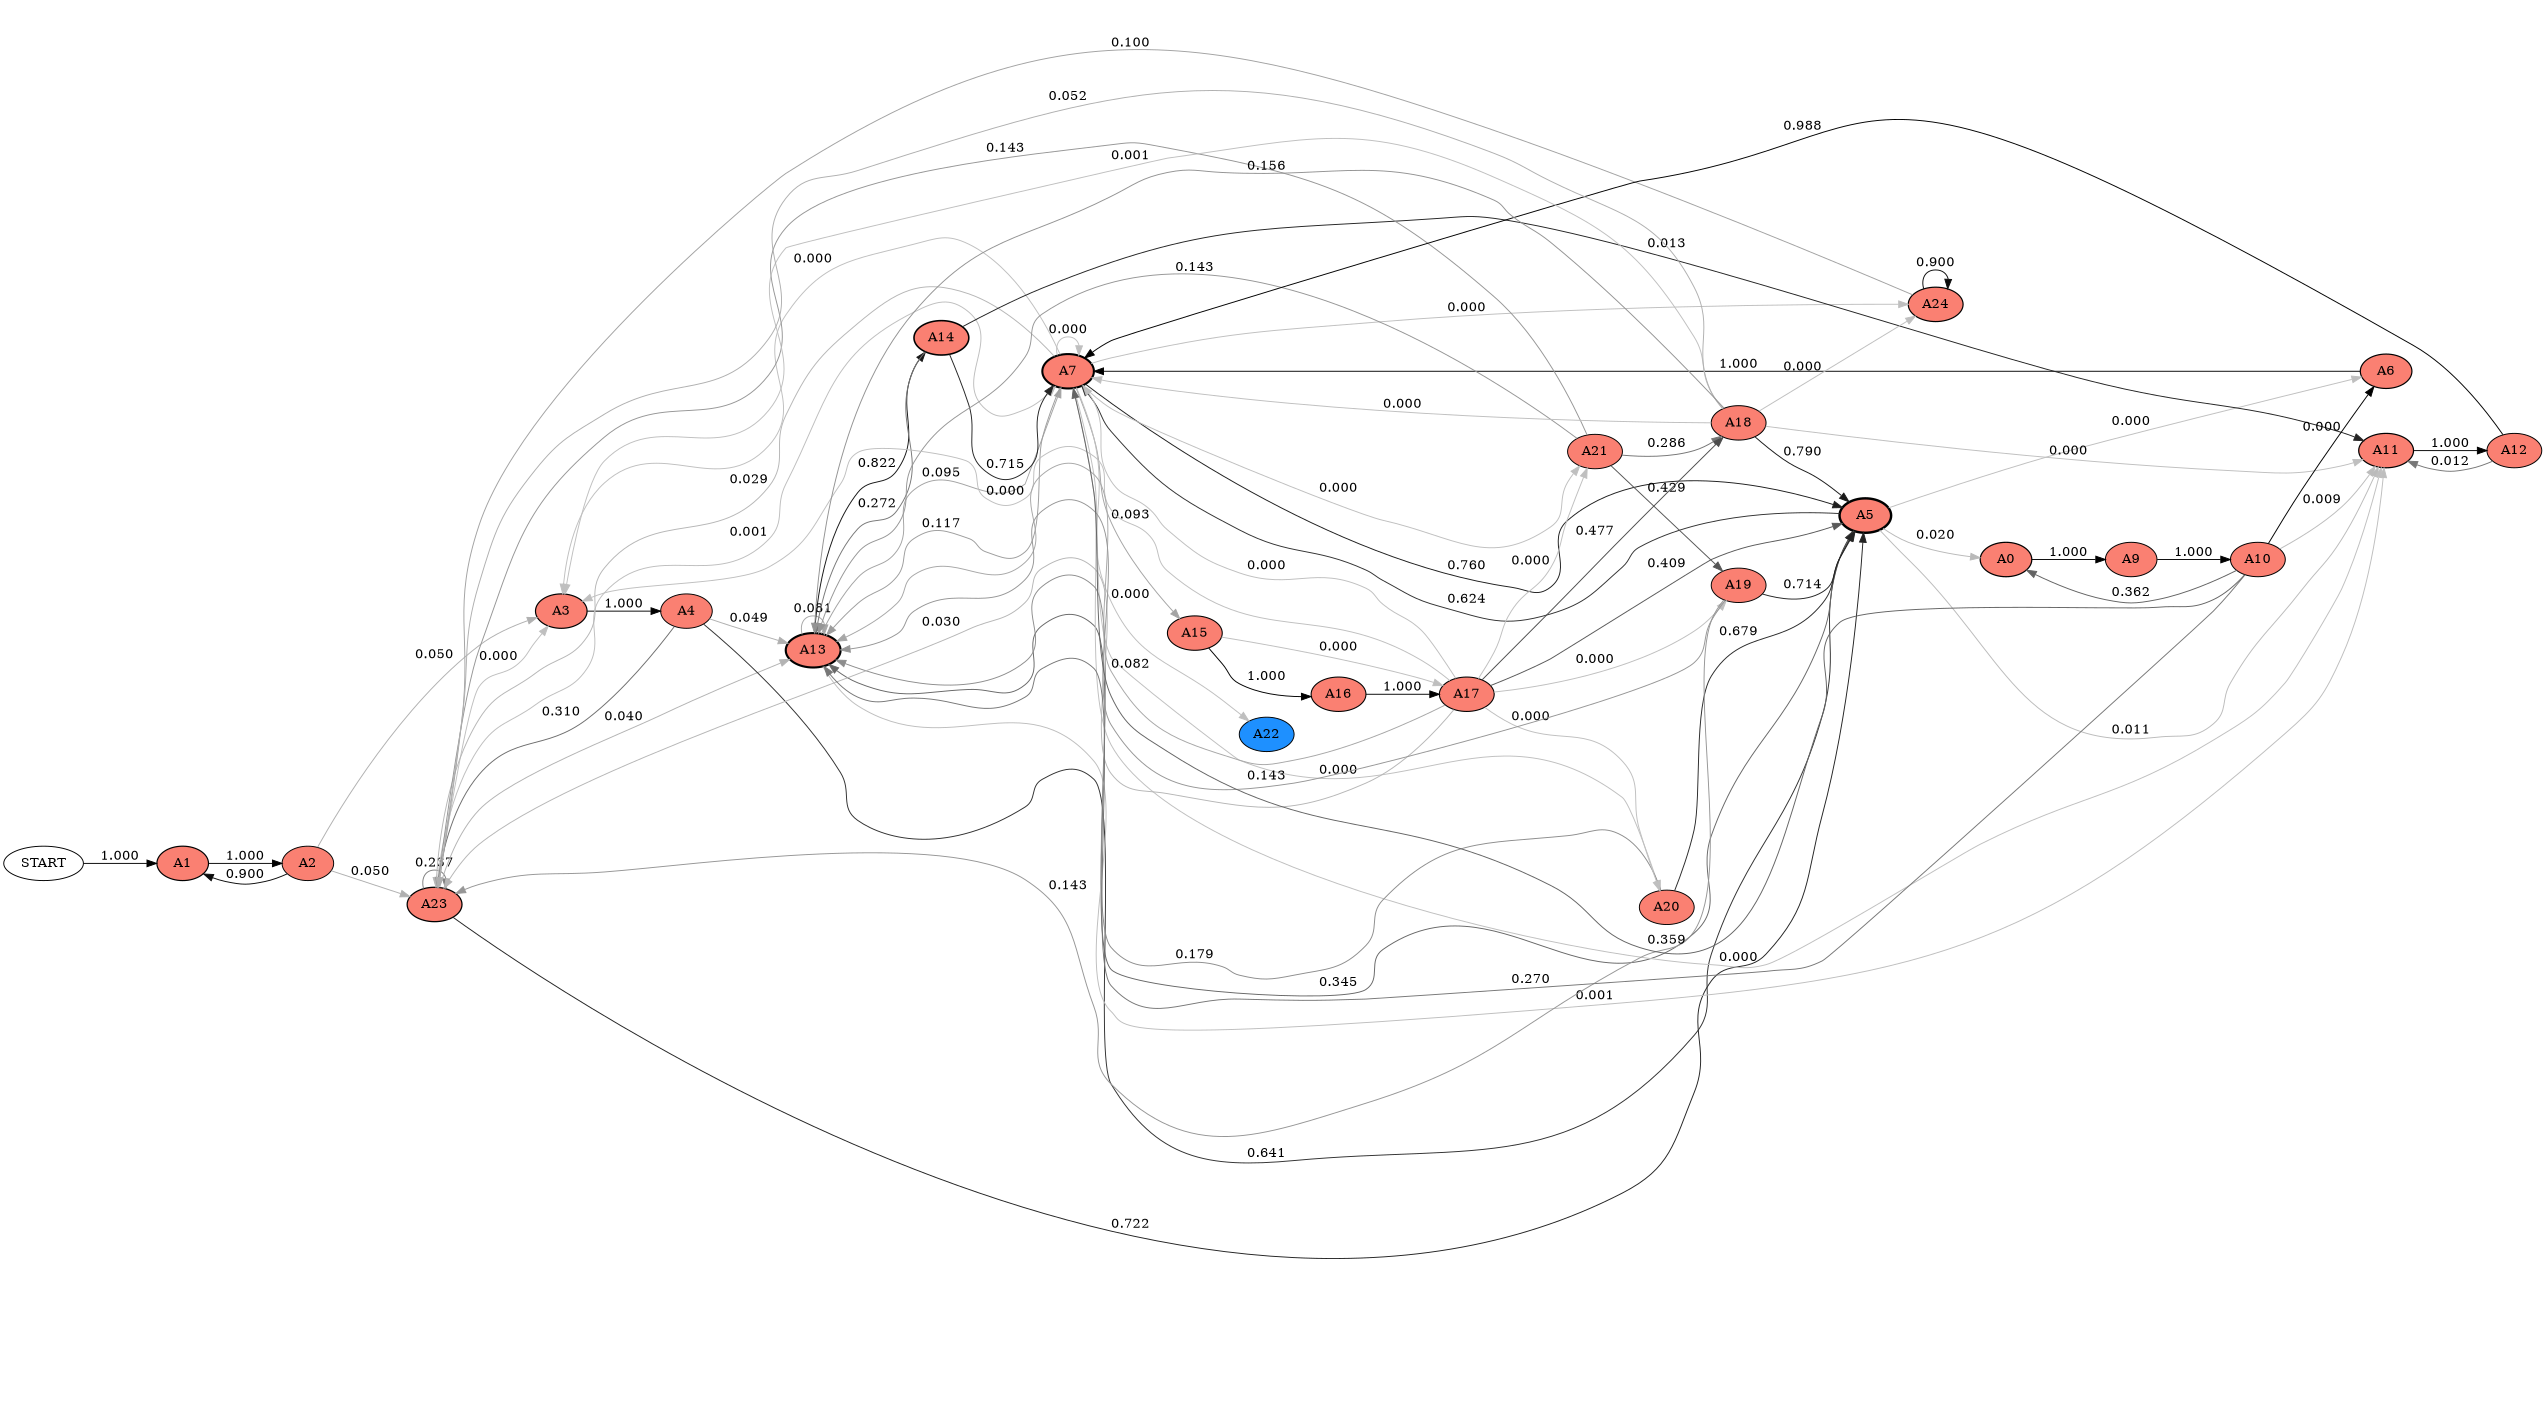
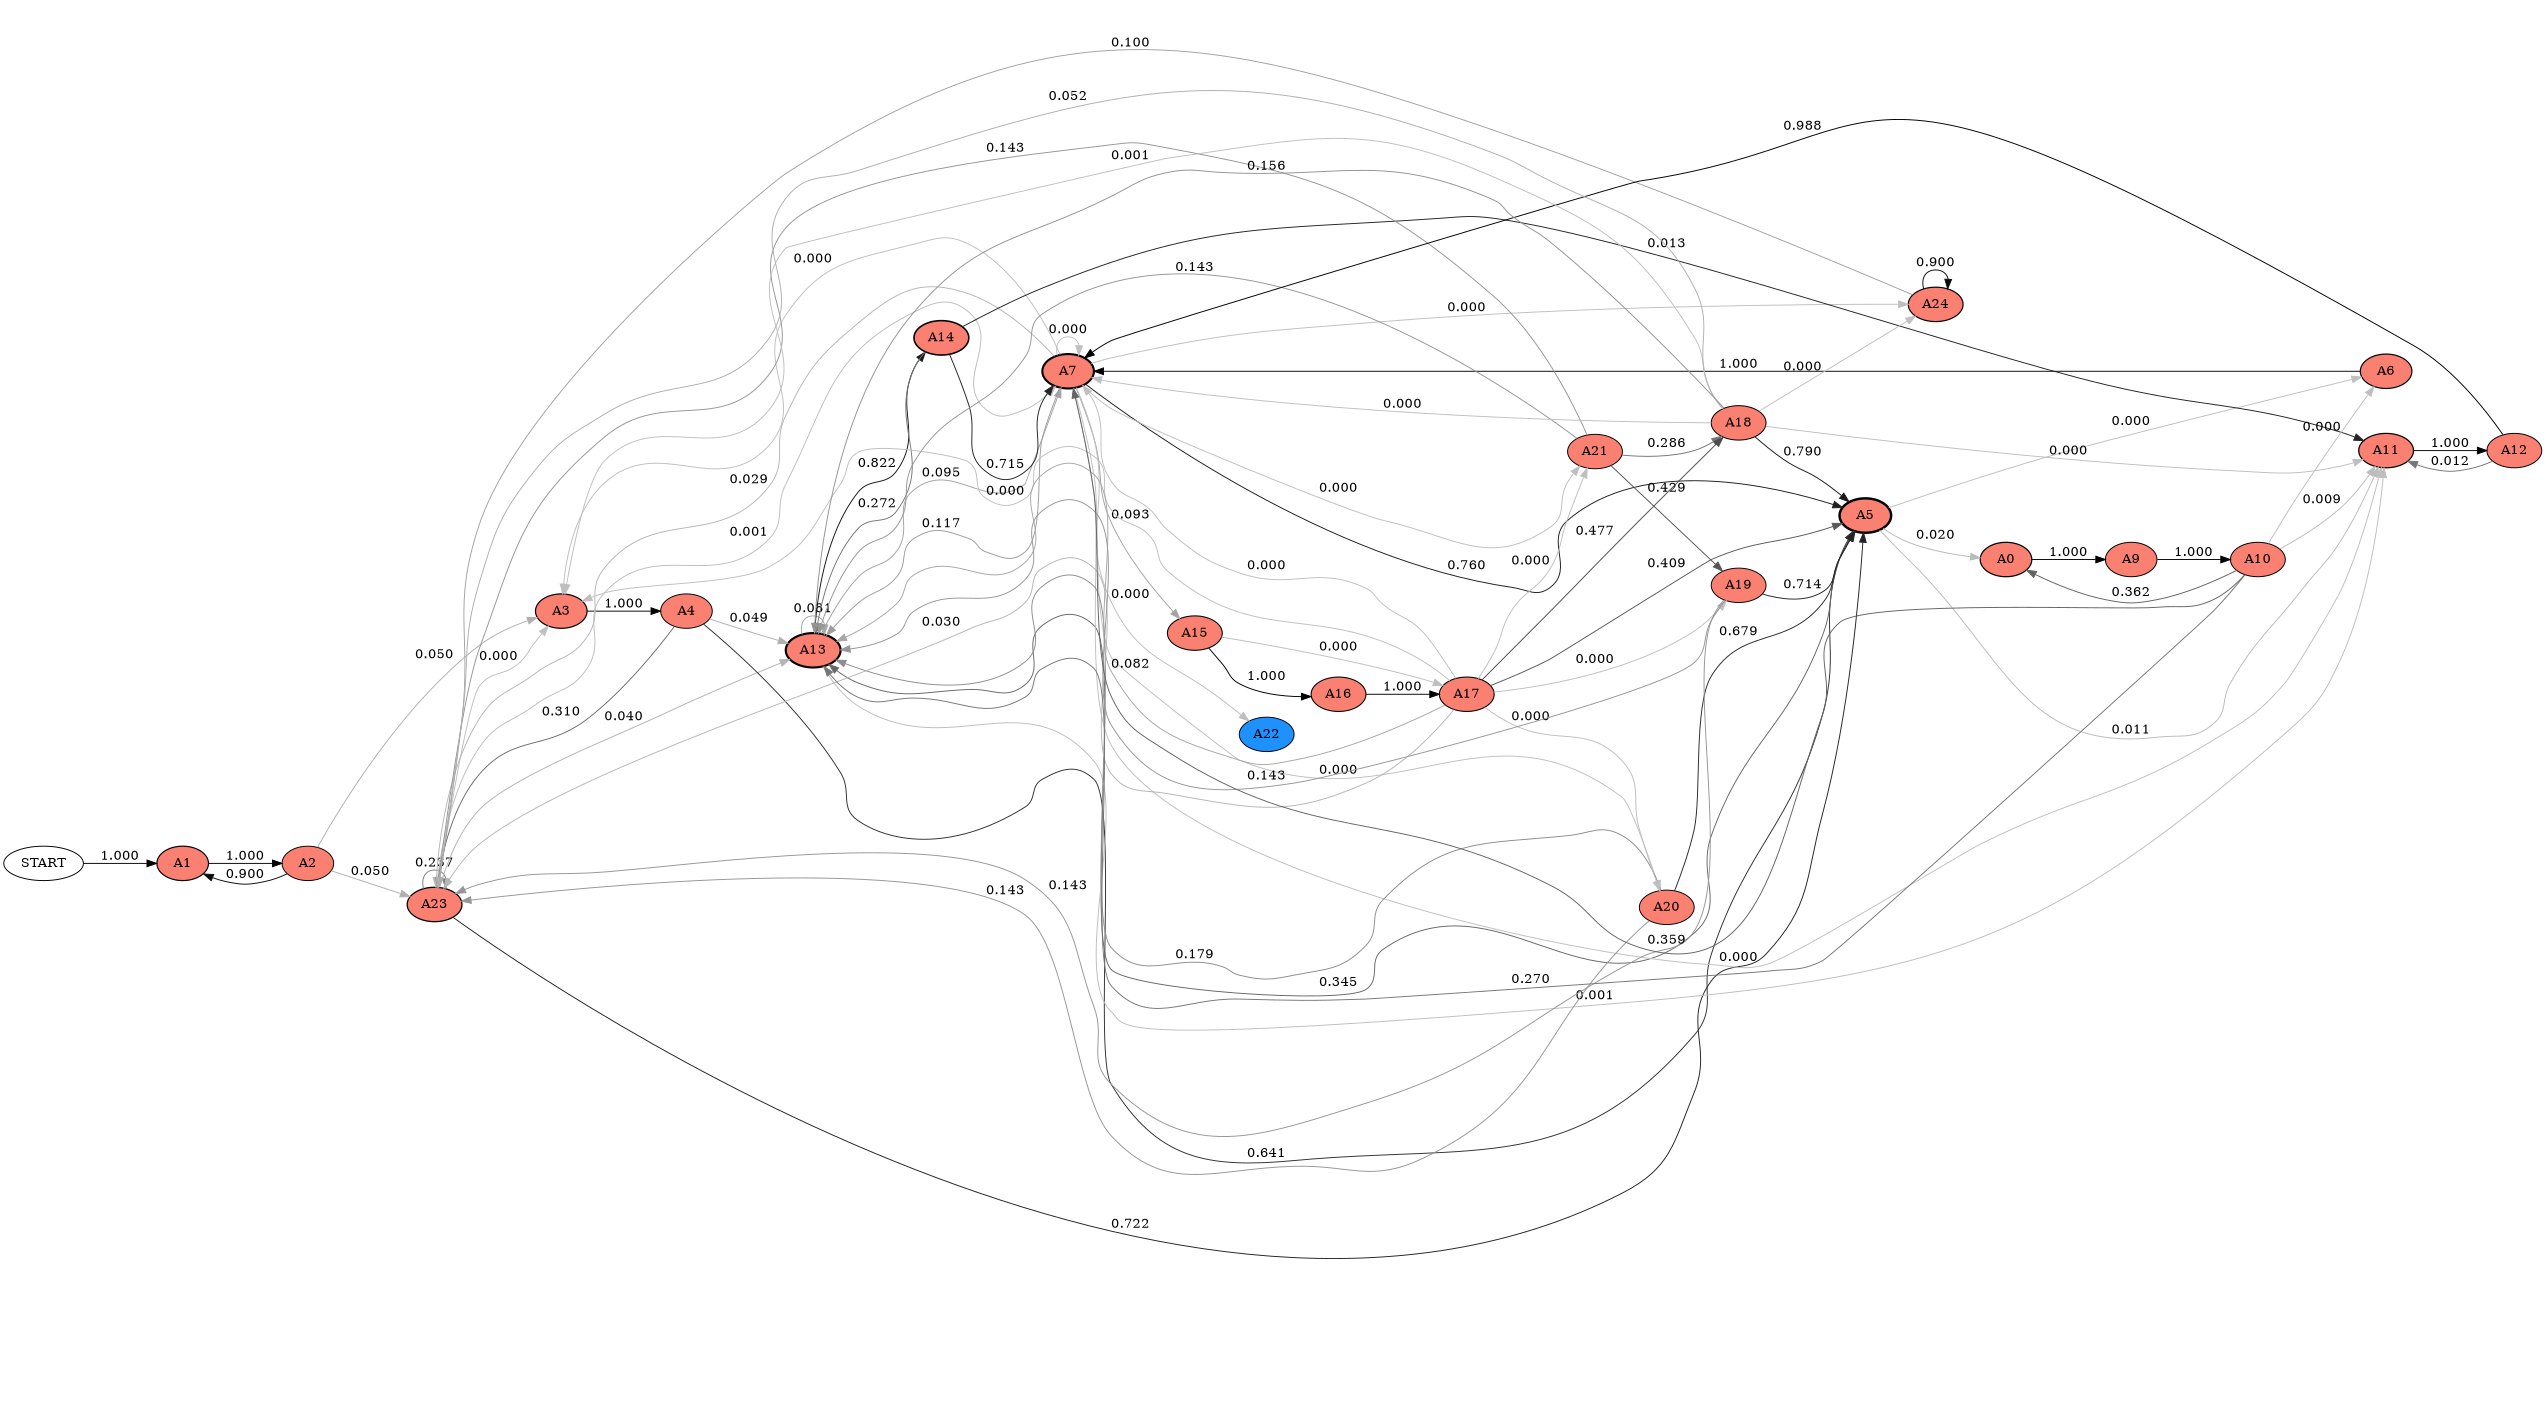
(2319, 464) -> (2319, 464)
(1444, 608) -> none
none -> (1083, 1071)
